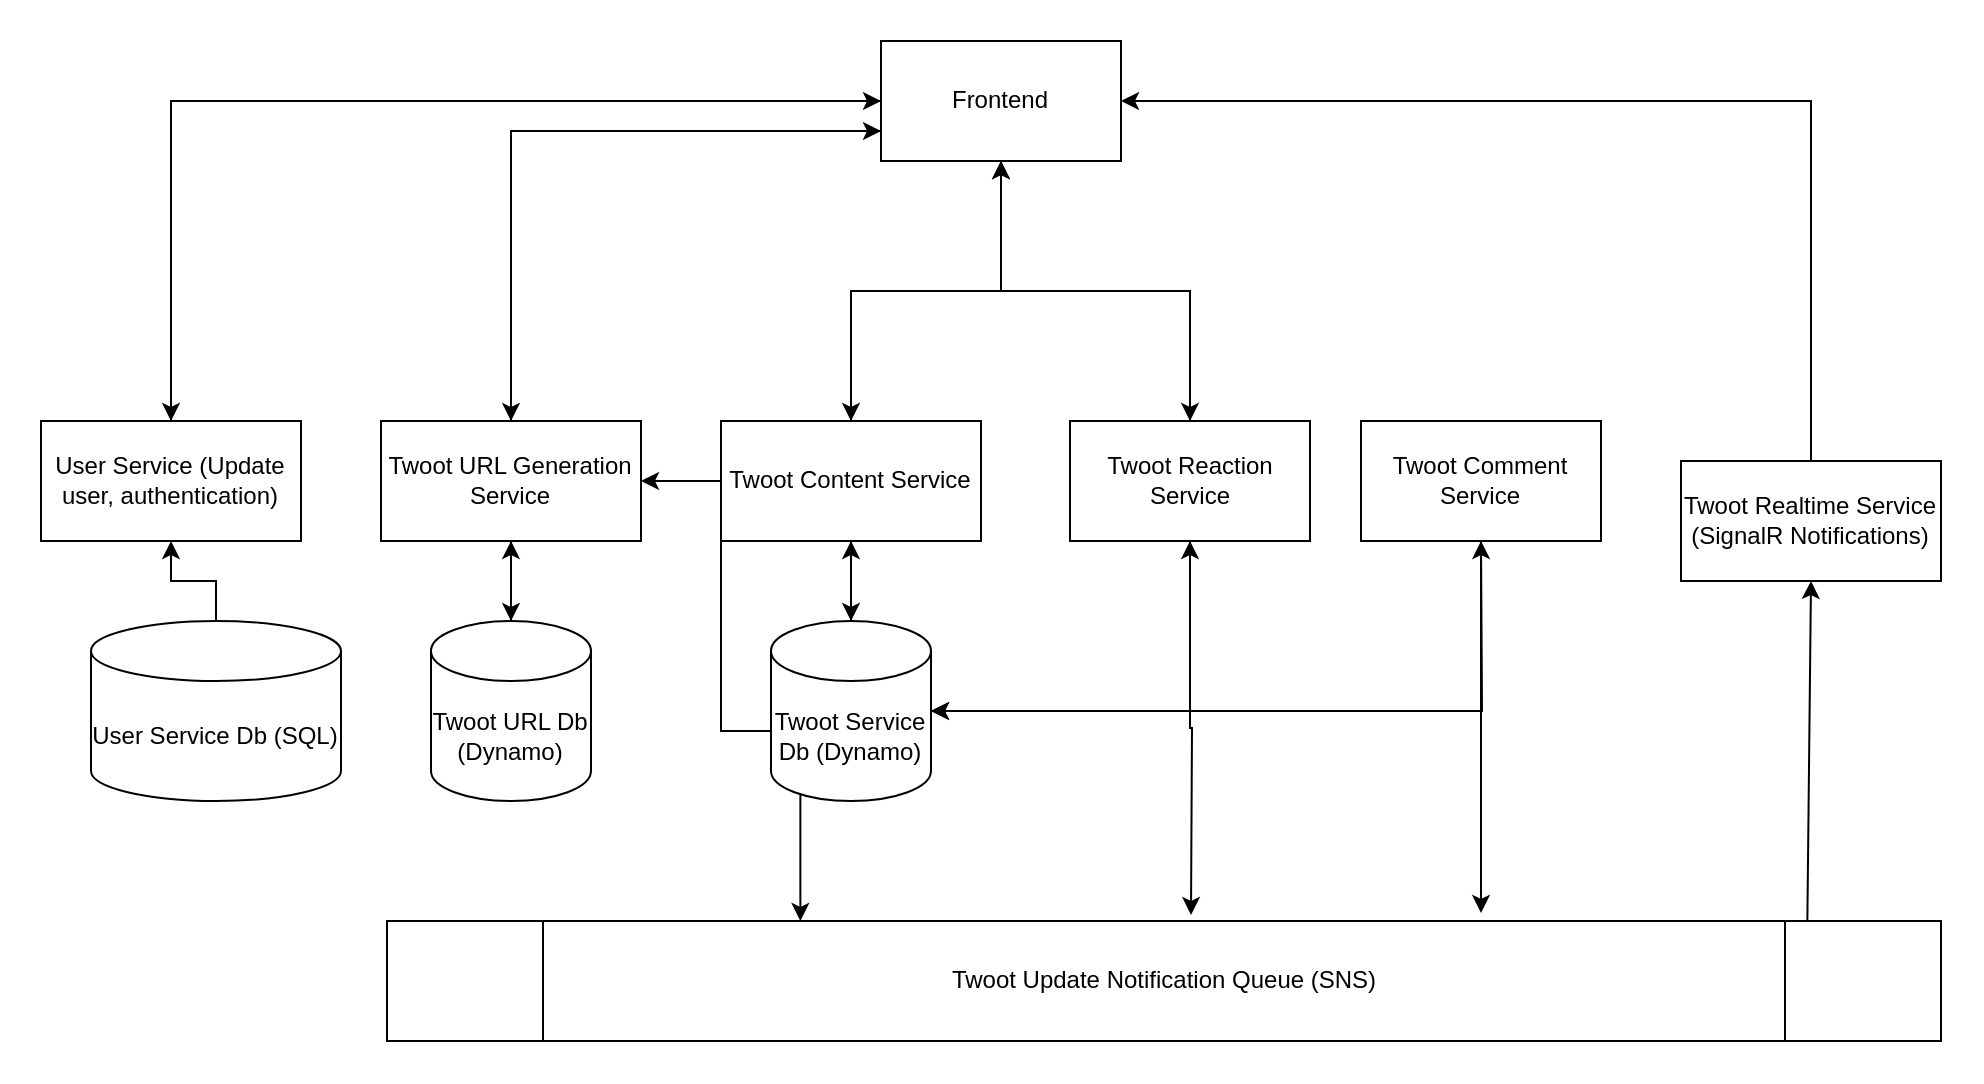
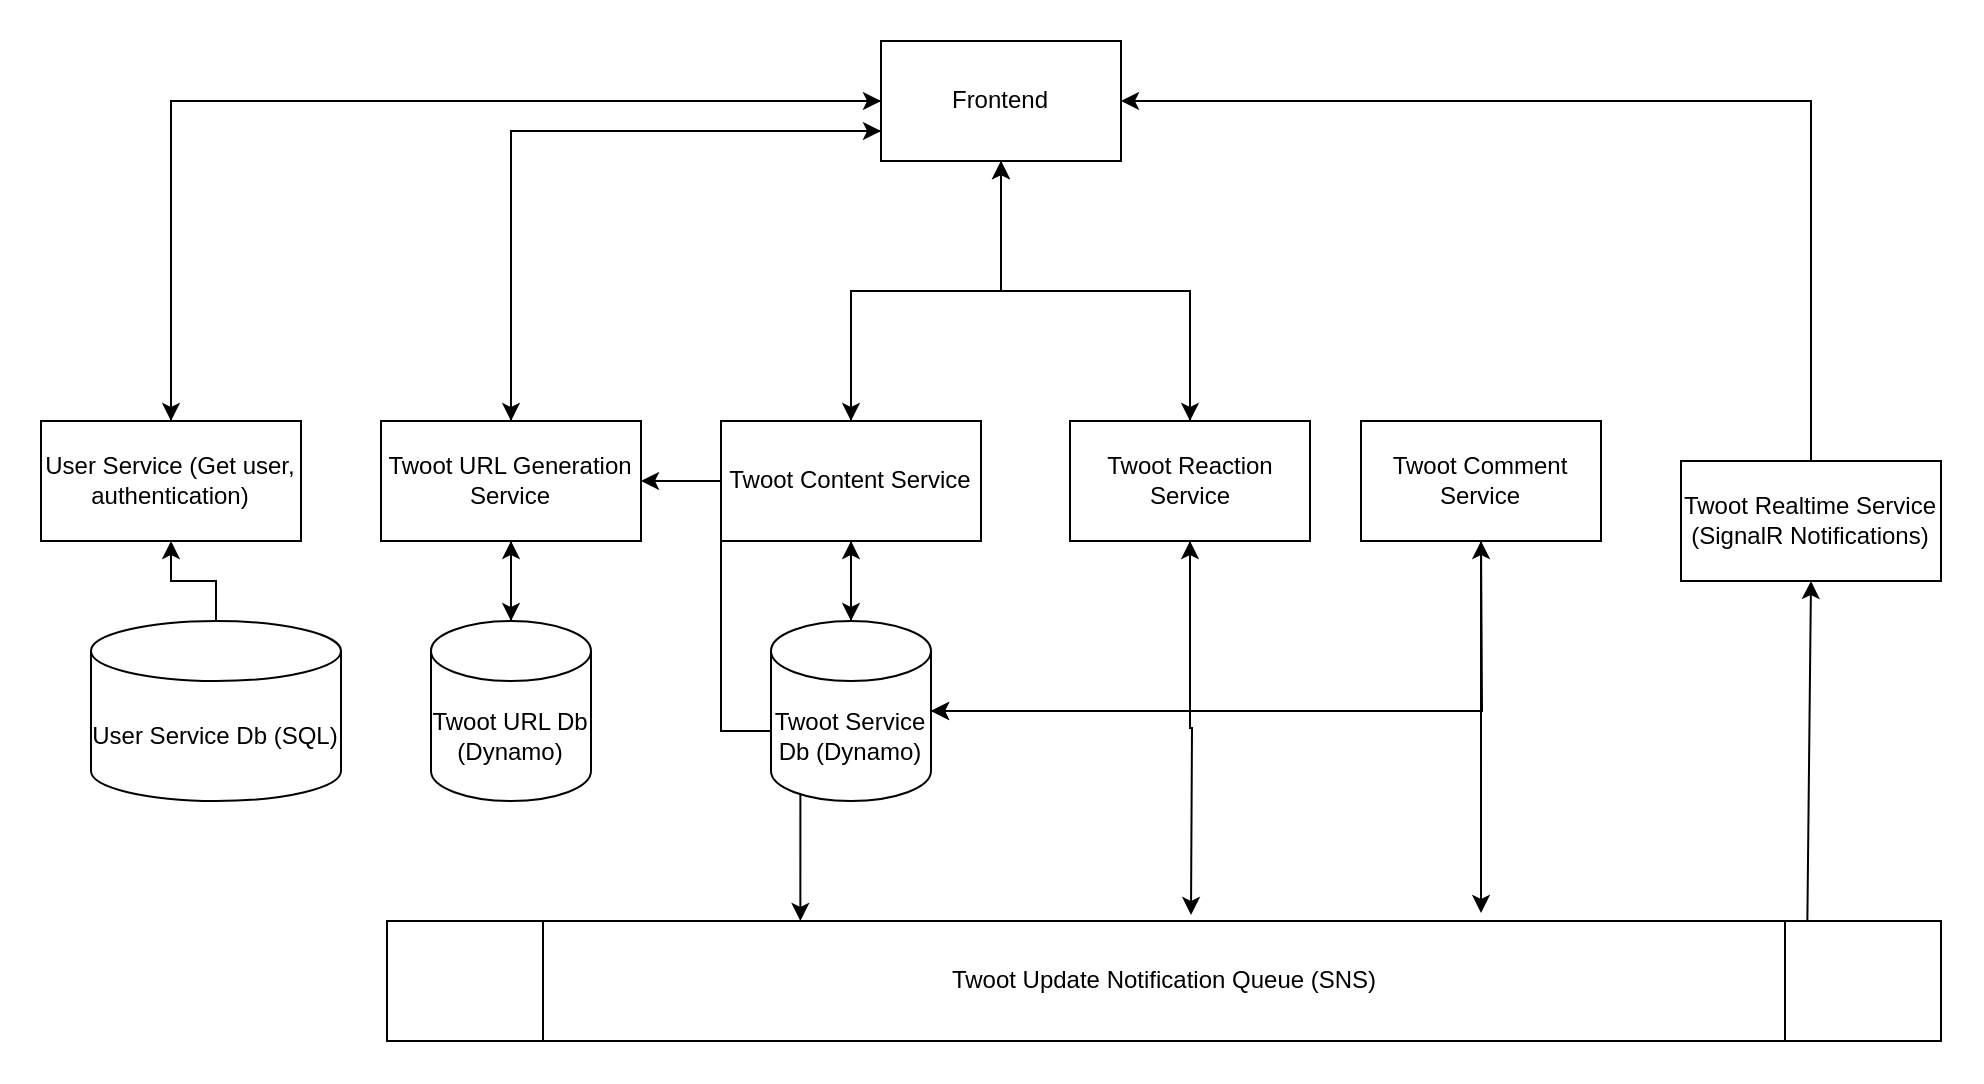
(171, 481) -> (171, 481)
